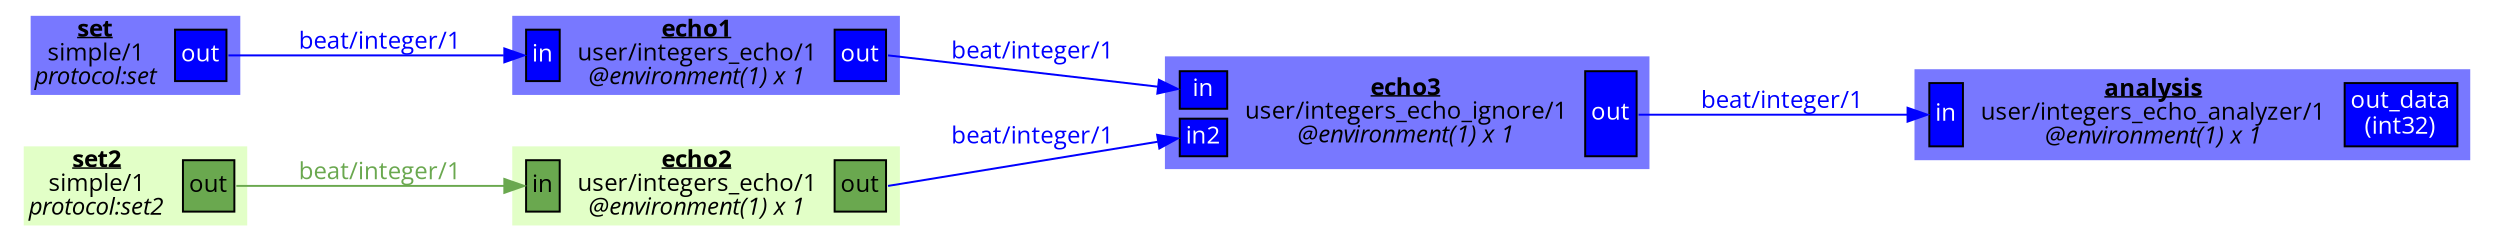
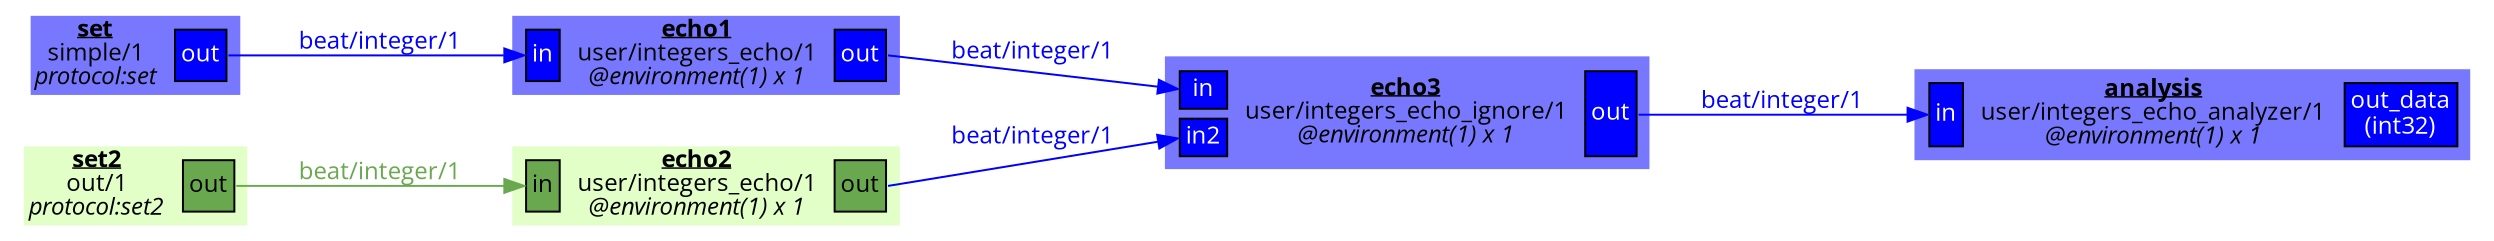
(97, 184) -> (97, 184)
